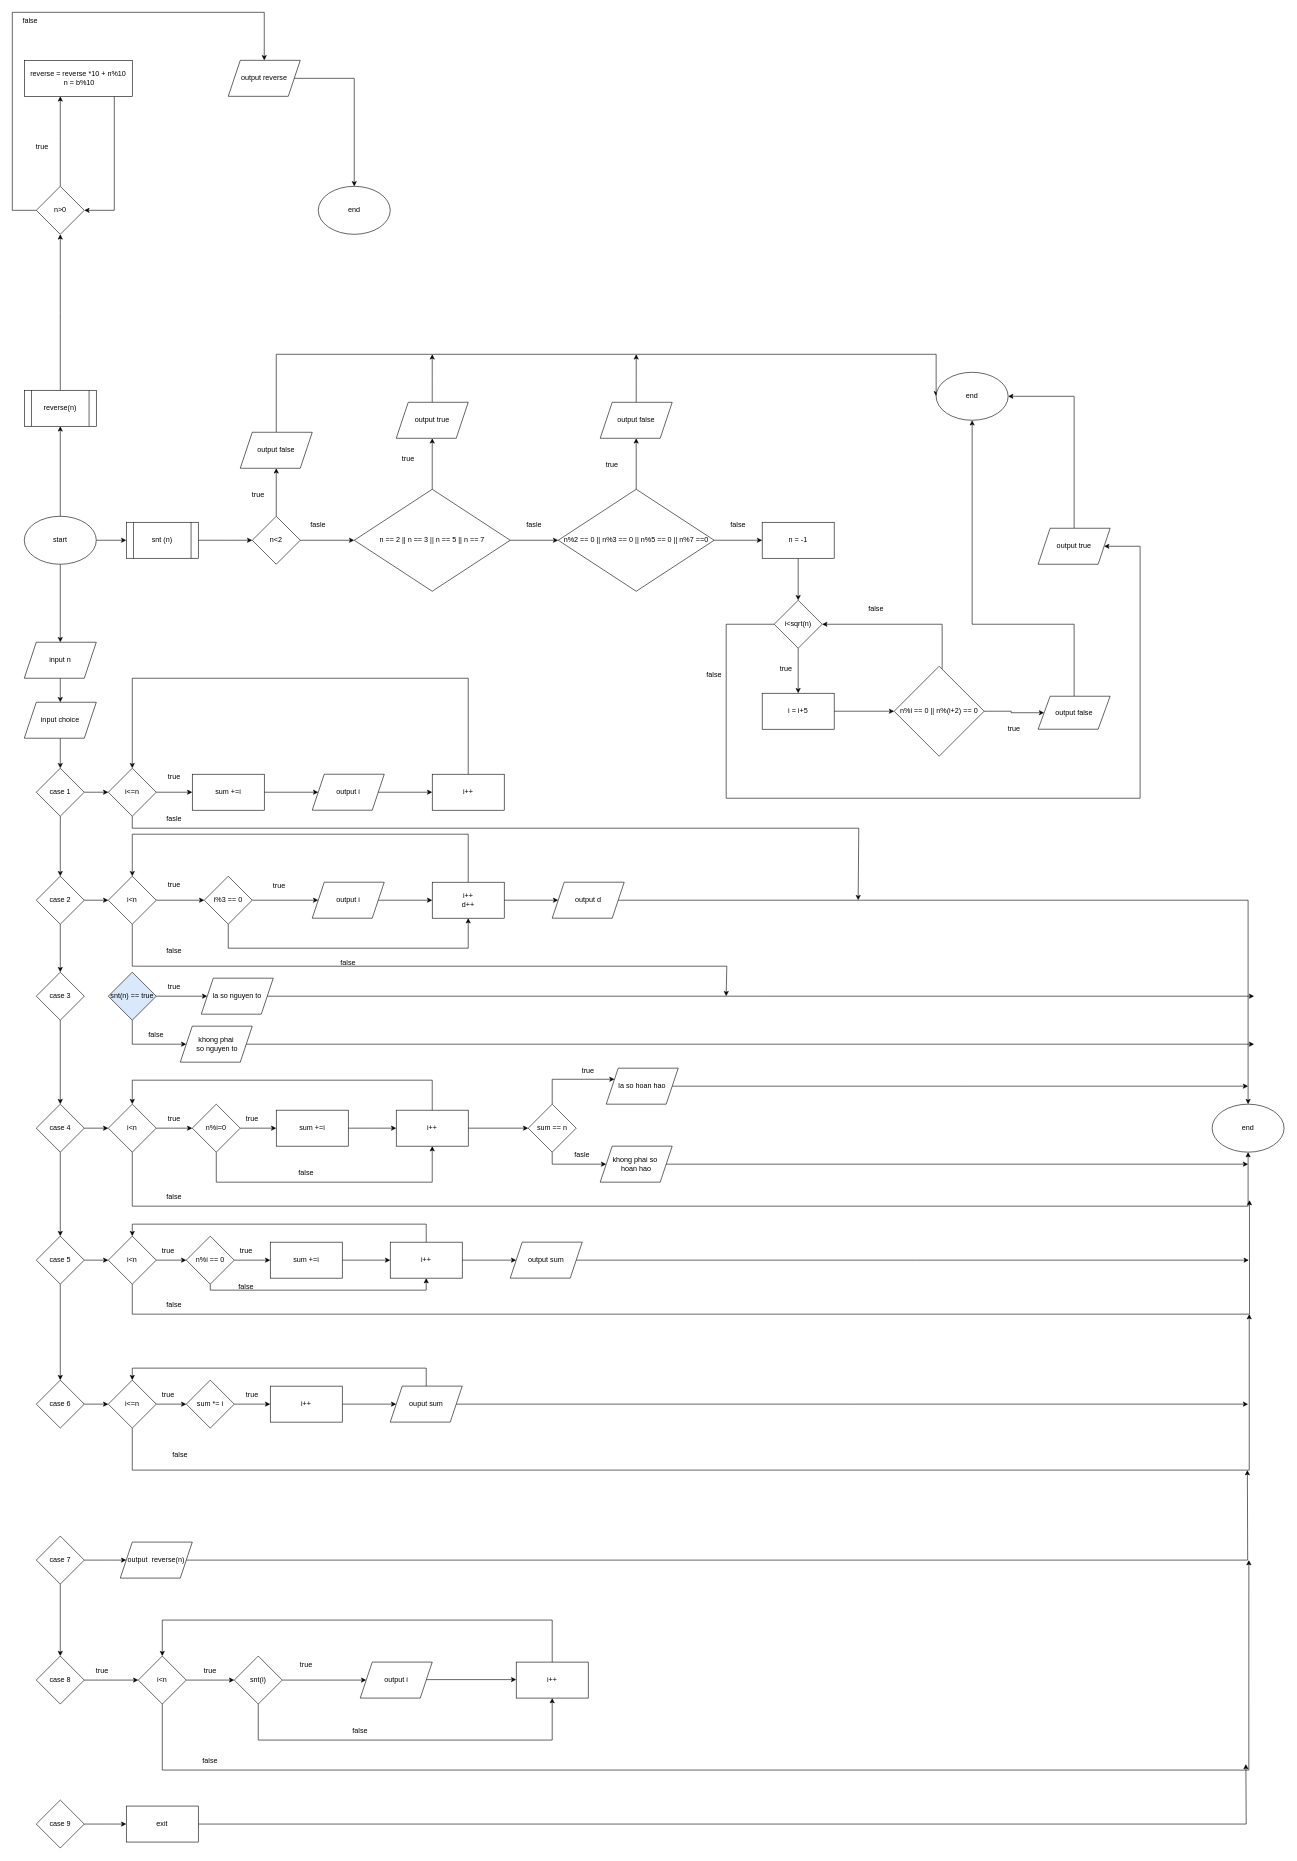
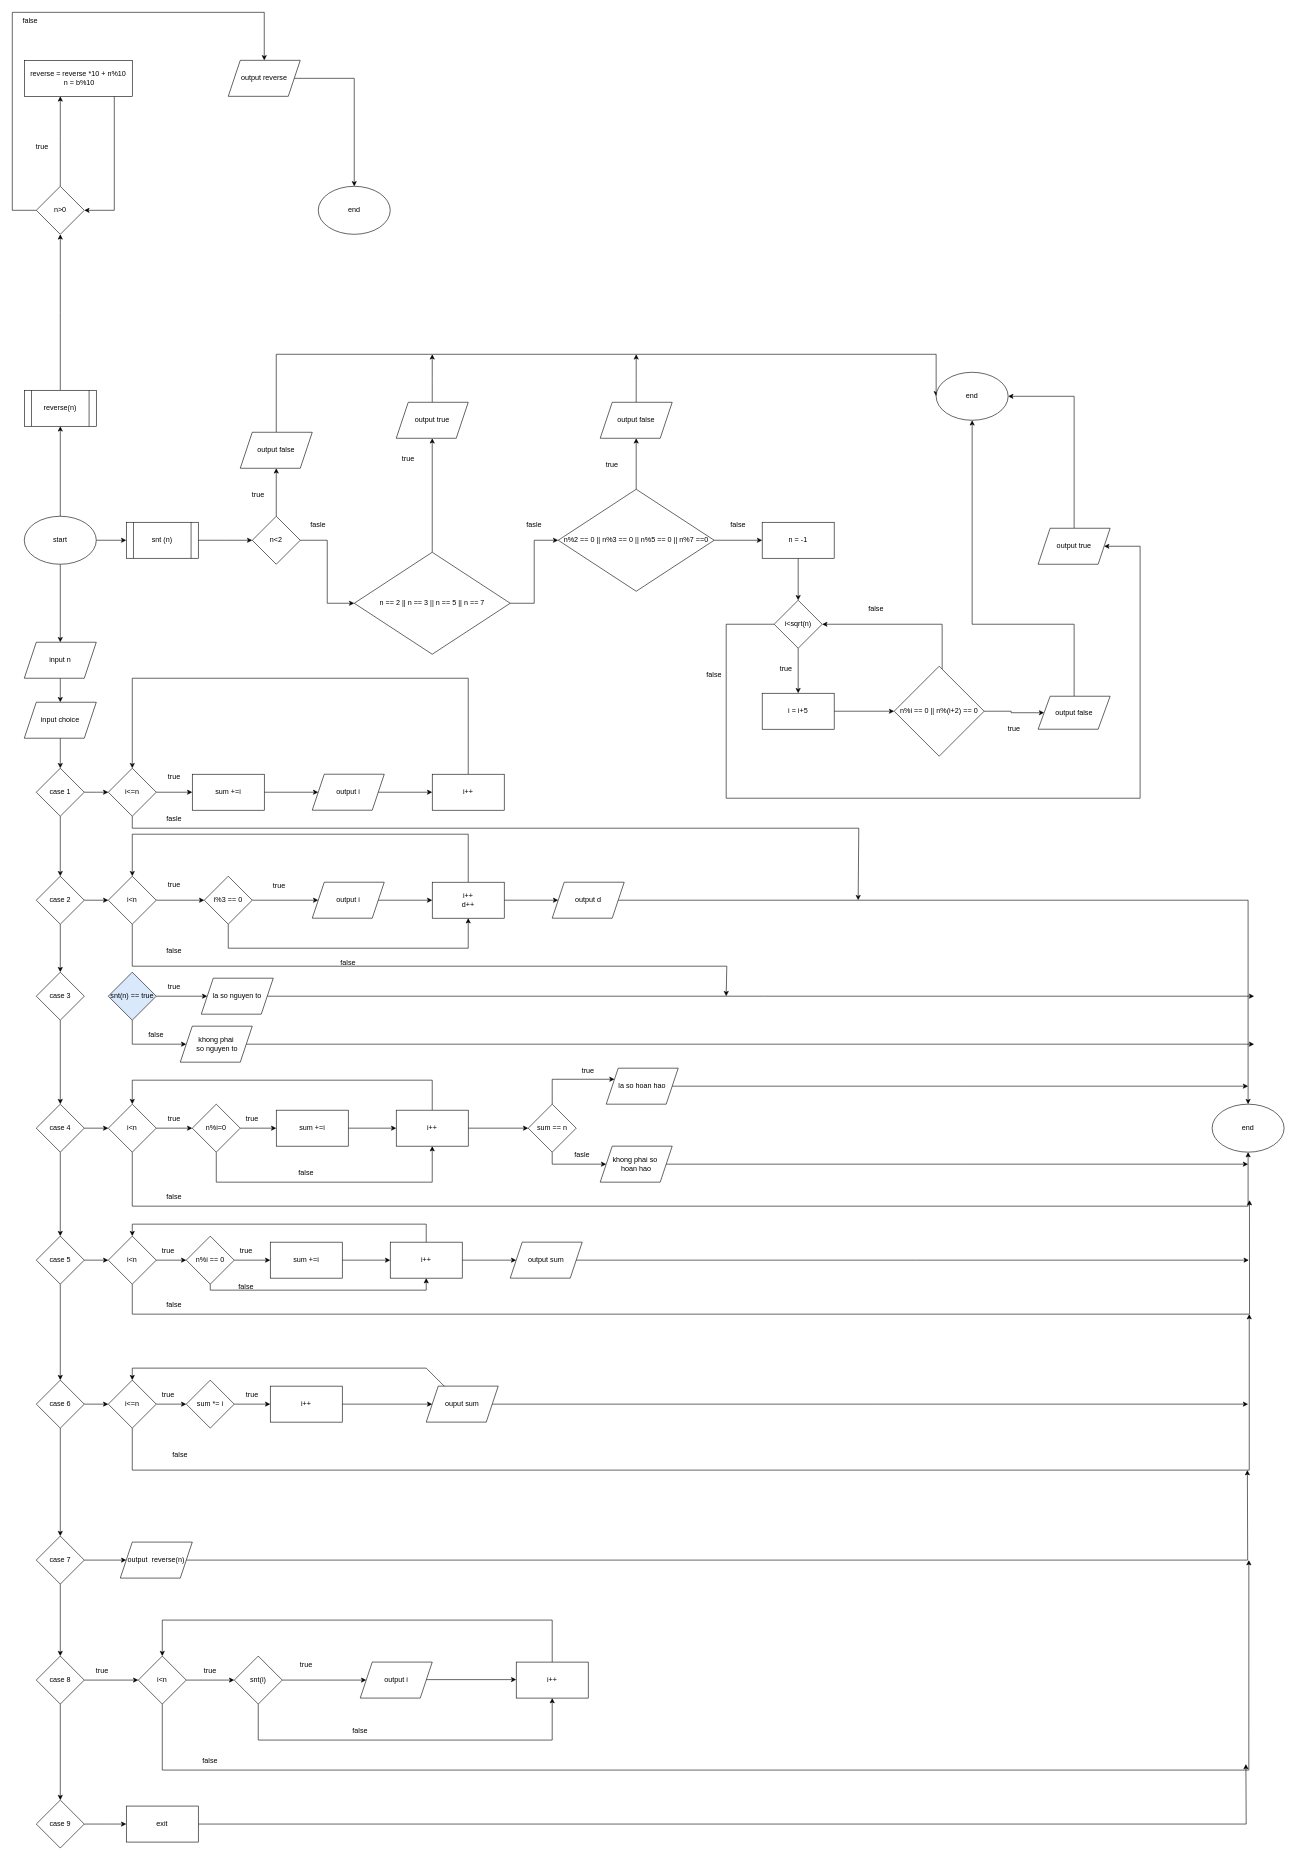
(432, 540) -> (432, 603)
(426, 1404) -> (462, 1404)
none -> (60, 1530)
none -> (60, 1794)
